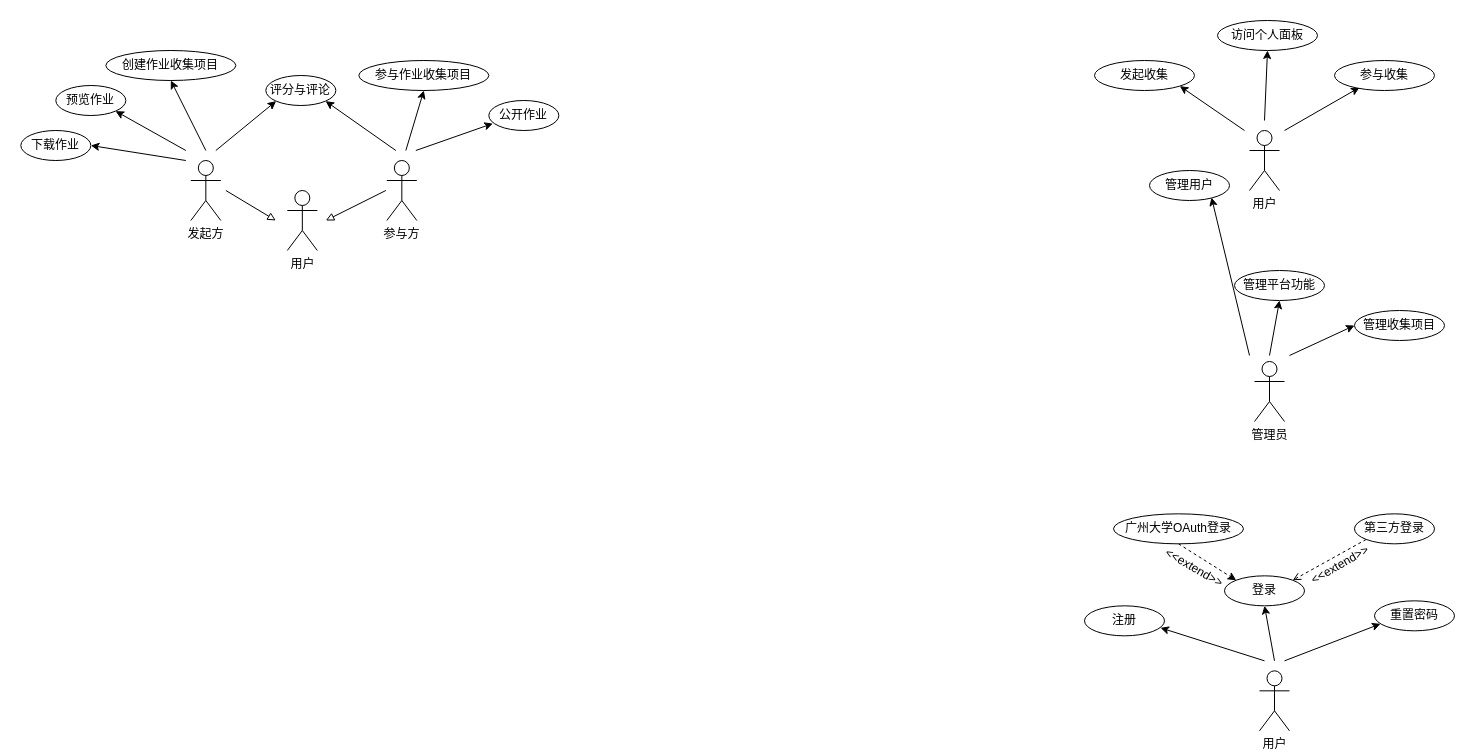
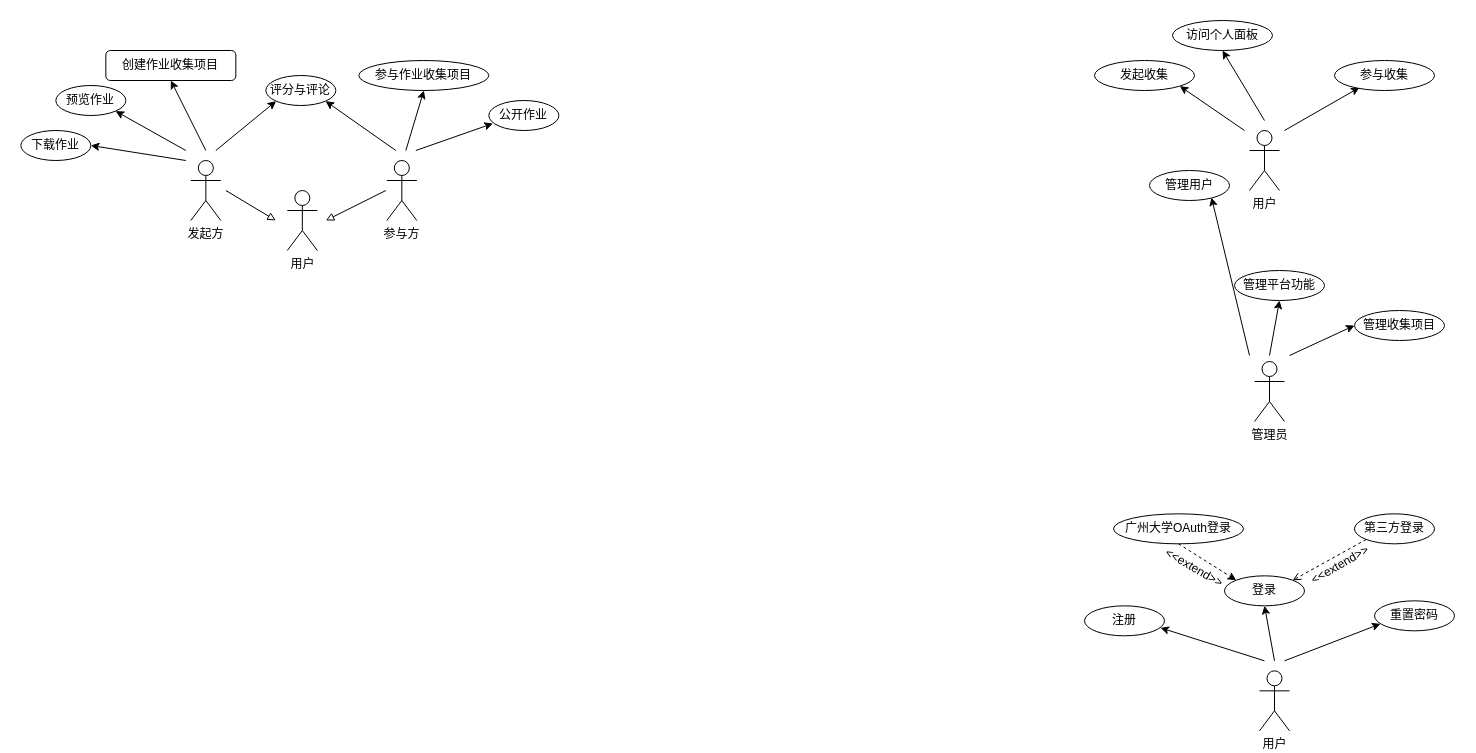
(1268, 36) -> (1223, 36)
(171, 66) -> (171, 66)
